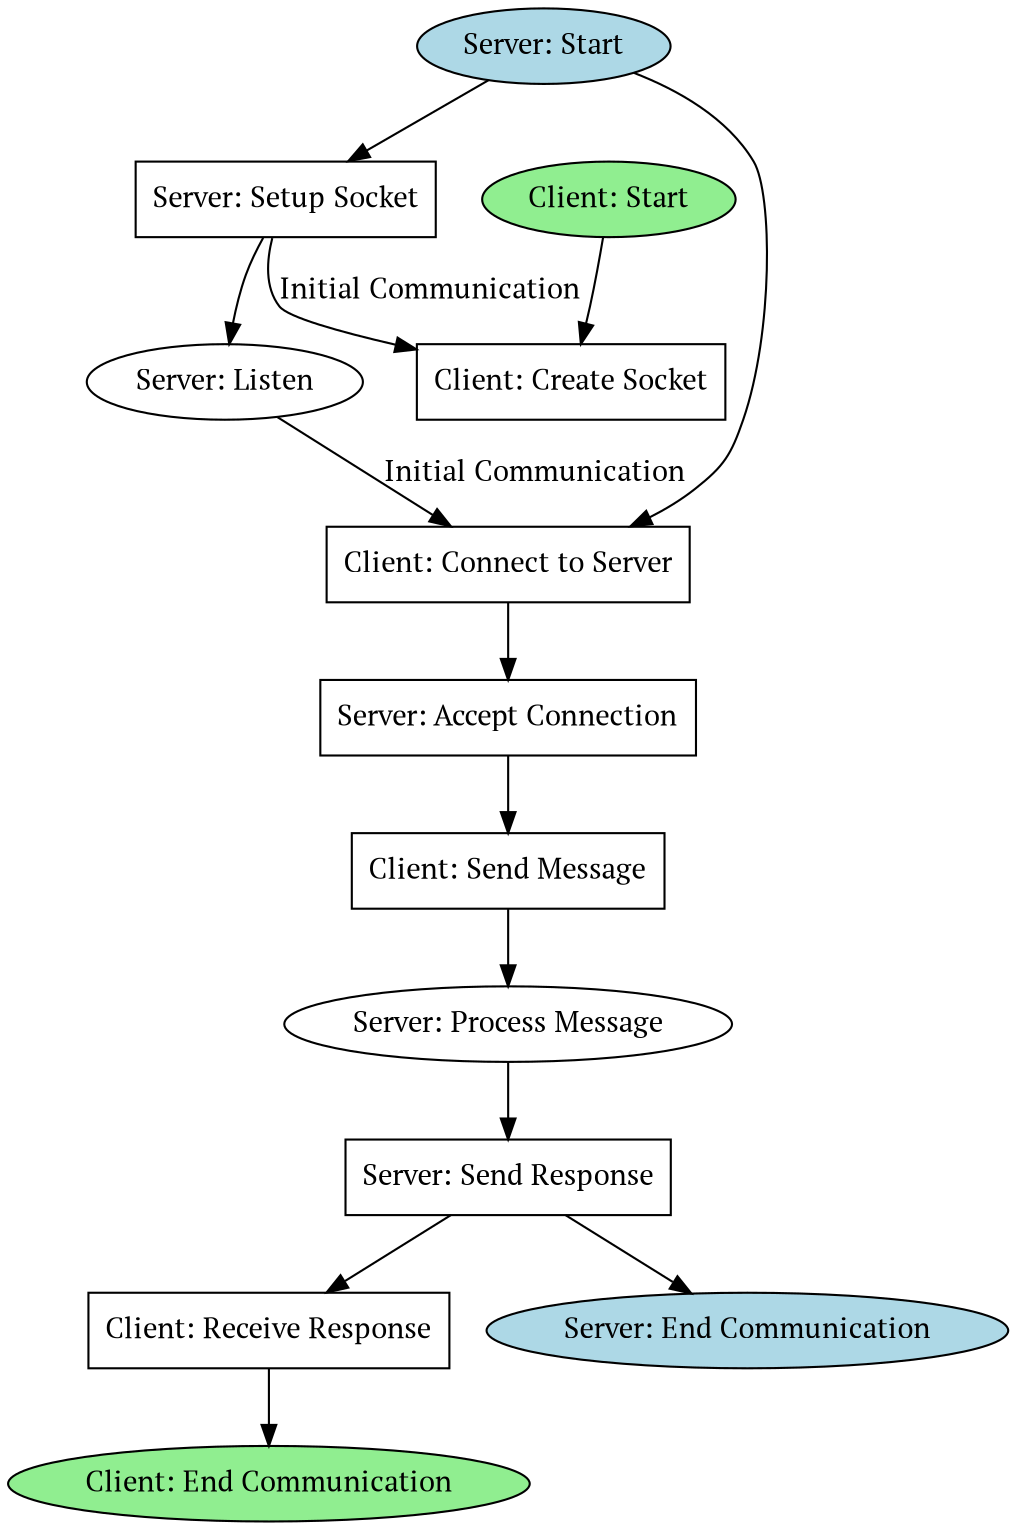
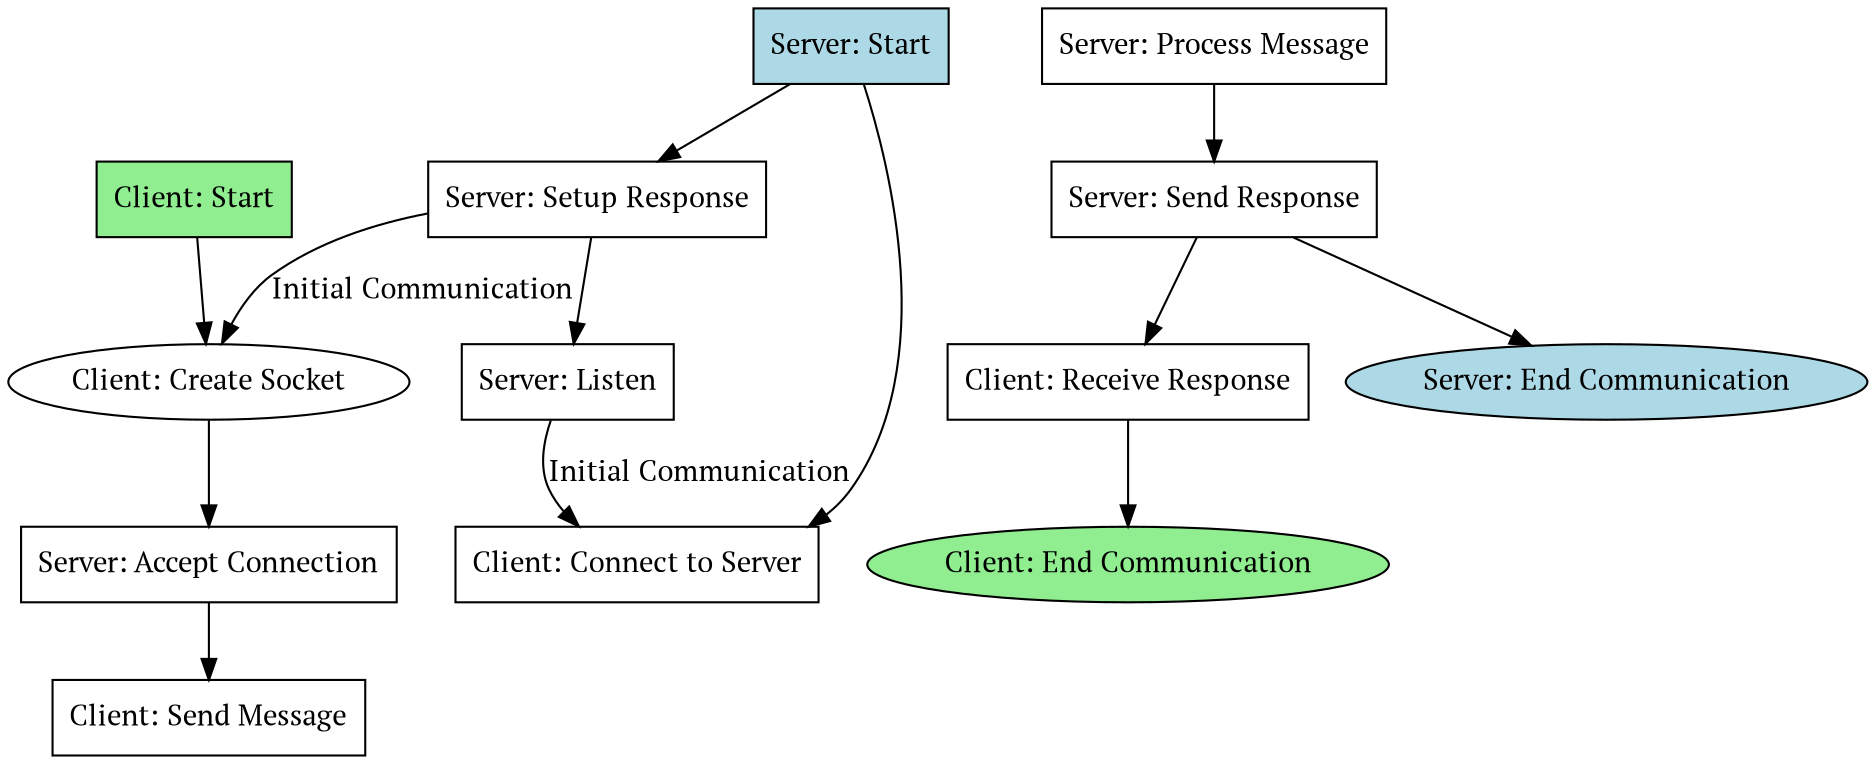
(544, 46) -> (851, 46)
(286, 199) -> (597, 199)
(609, 199) -> (194, 199)
(225, 382) -> (568, 382)
(571, 382) -> (209, 382)
(508, 631) -> (209, 463)
(508, 937) -> none
(508, 1024) -> (1214, 46)
